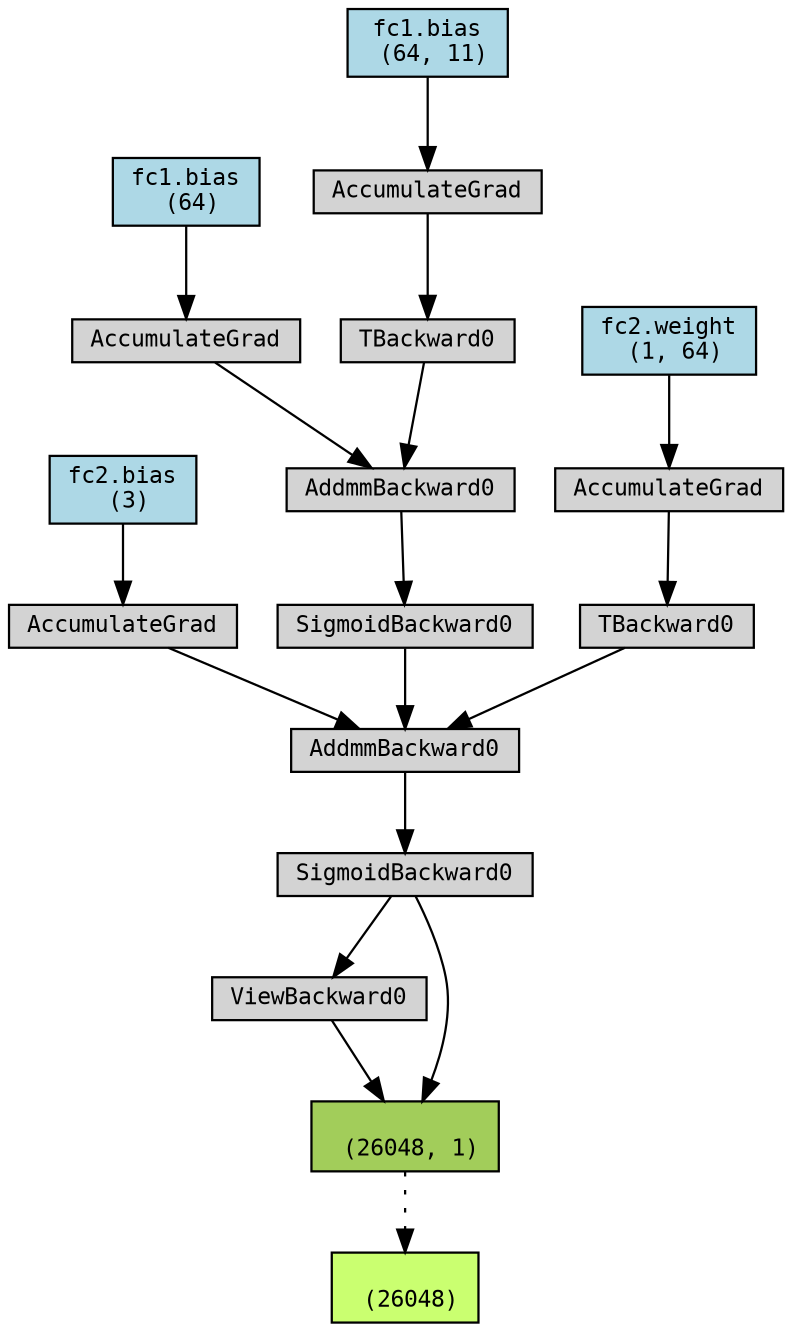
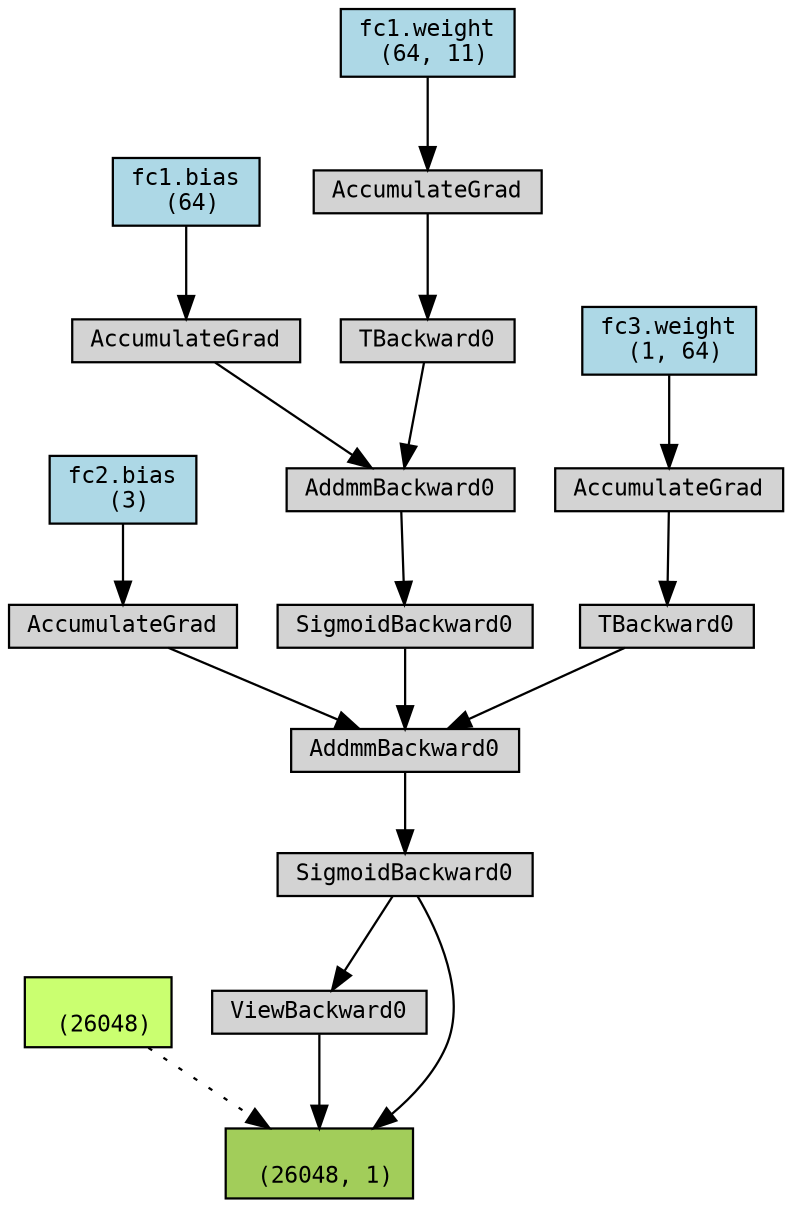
(428, 43) -> (428, 43)
(669, 341) -> (669, 341)
(405, 1200) -> (199, 1081)
